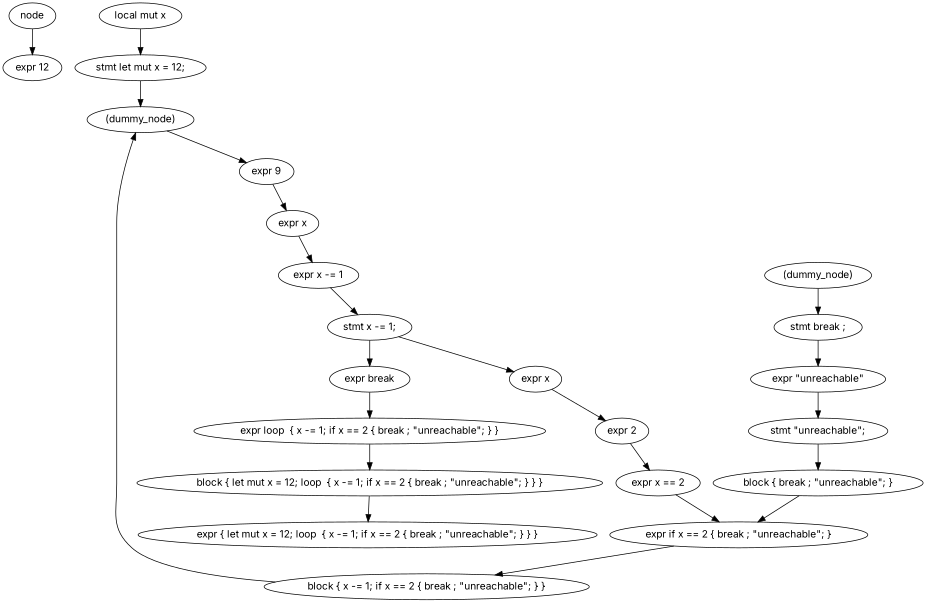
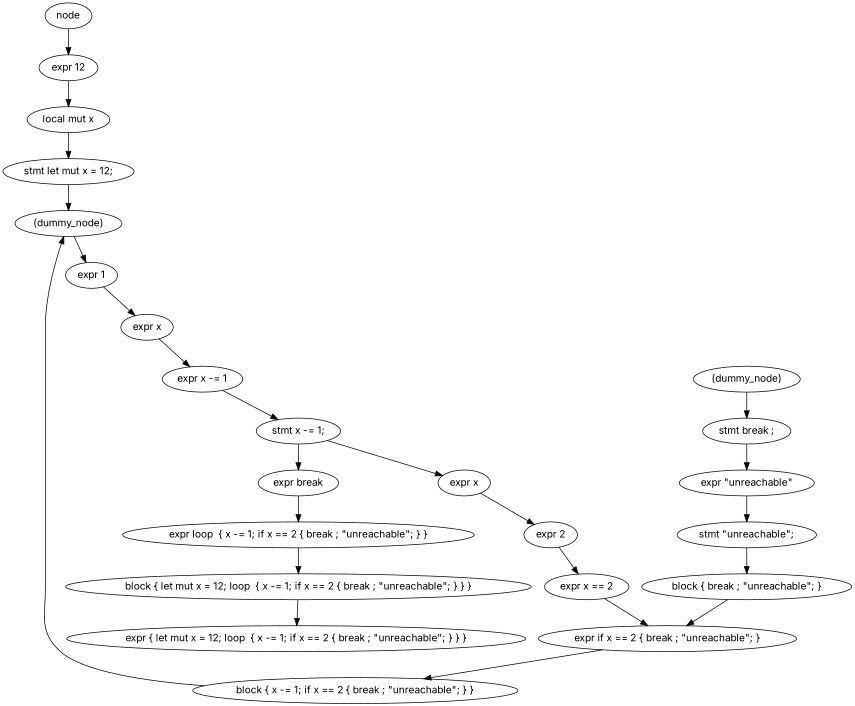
none -> (68, 90)
(267, 172) -> (92, 275)
